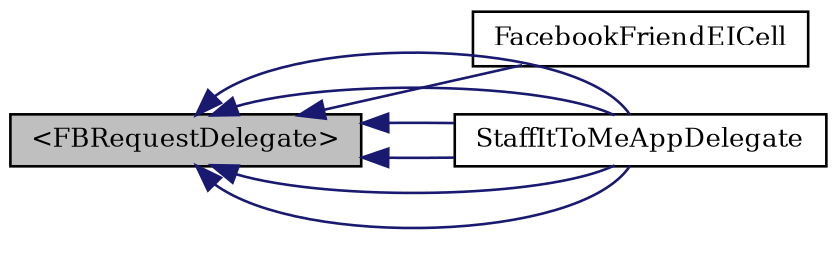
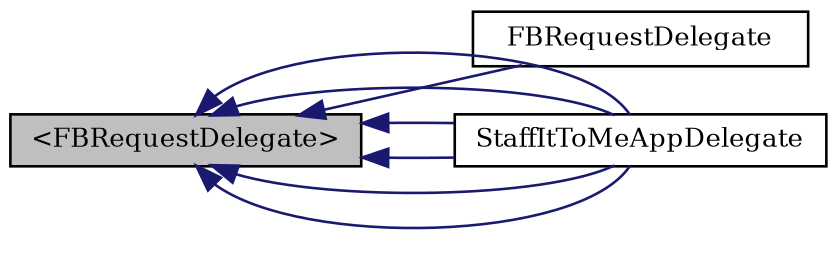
(641, 39) -> (641, 39)
